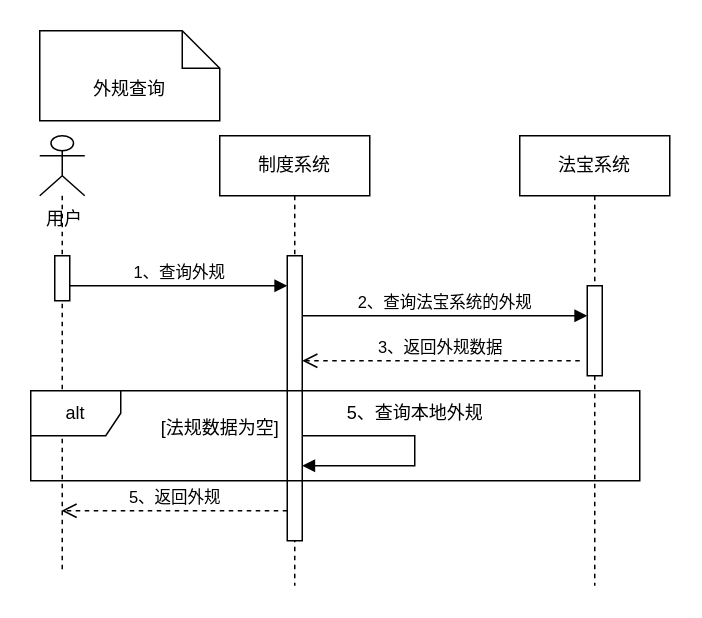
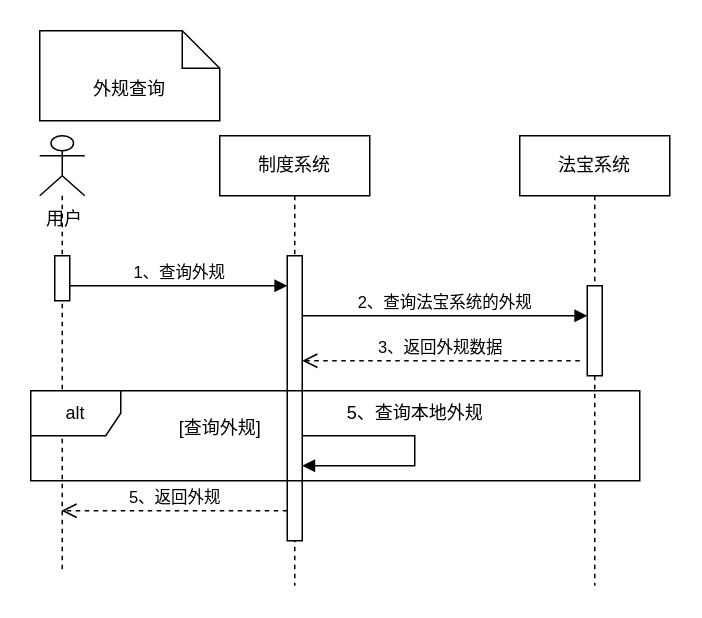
(221, 428) -> (221, 428)
